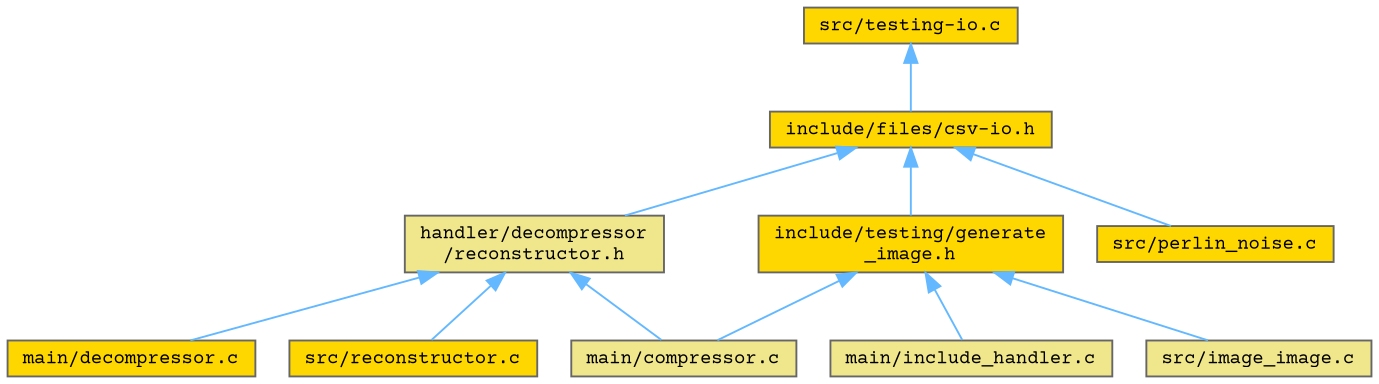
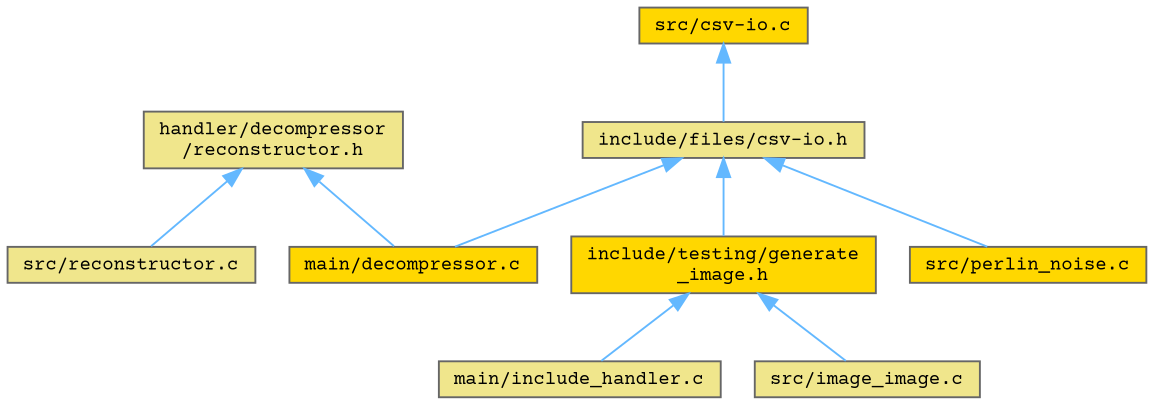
(911, 26) -> (724, 26)
(911, 130) -> (724, 140)
(731, 184) -> (559, 206)
(413, 358) -> (131, 265)
(684, 358) -> none
